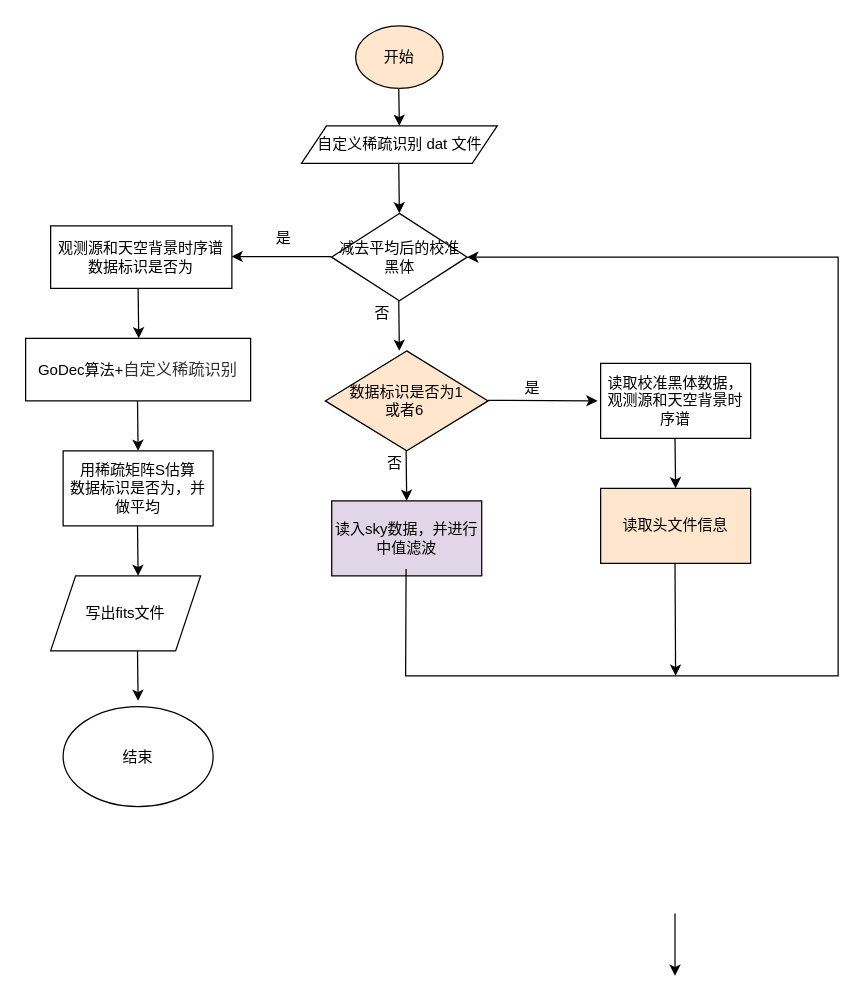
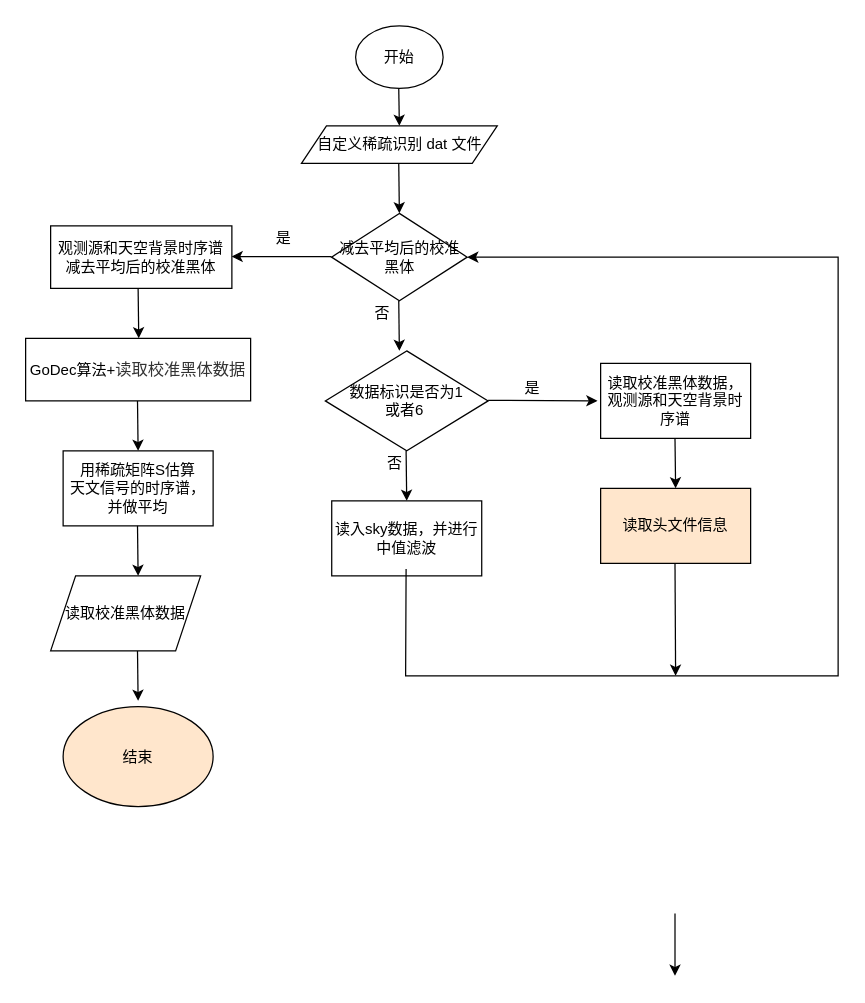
(399, 57) -> (399, 57)
(141, 257) -> (141, 257)
(138, 369) -> (138, 369)
(407, 401) -> (407, 401)
(138, 488) -> (138, 488)
(407, 538) -> (407, 538)
(126, 613) -> (126, 613)
(138, 756) -> (138, 756)
